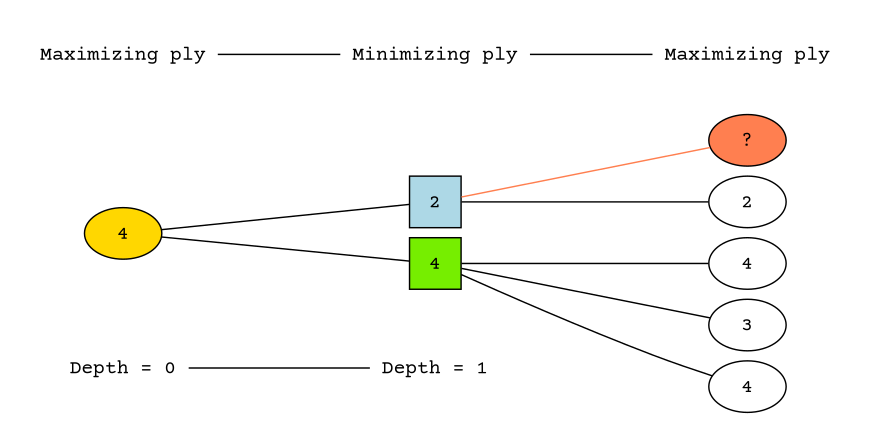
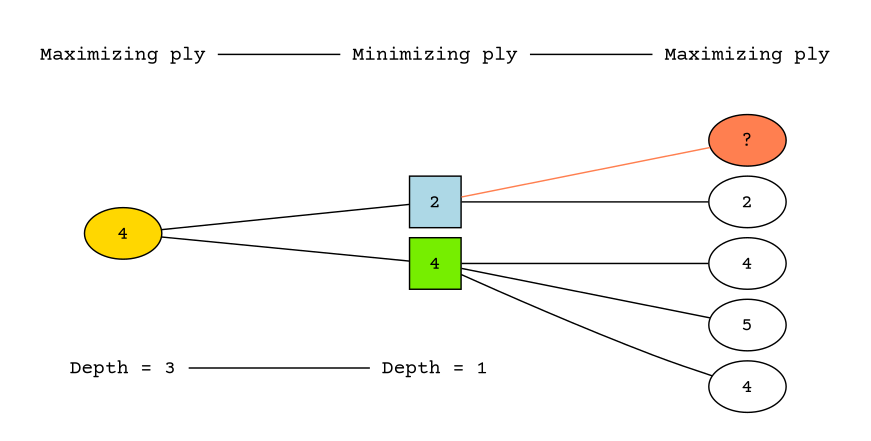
(747, 325) -> (747, 325)
(123, 368) -> (123, 368)
